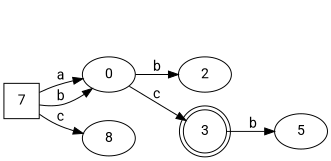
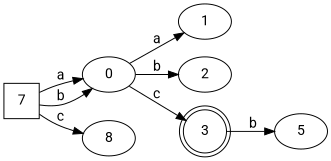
none -> (205, 22)
